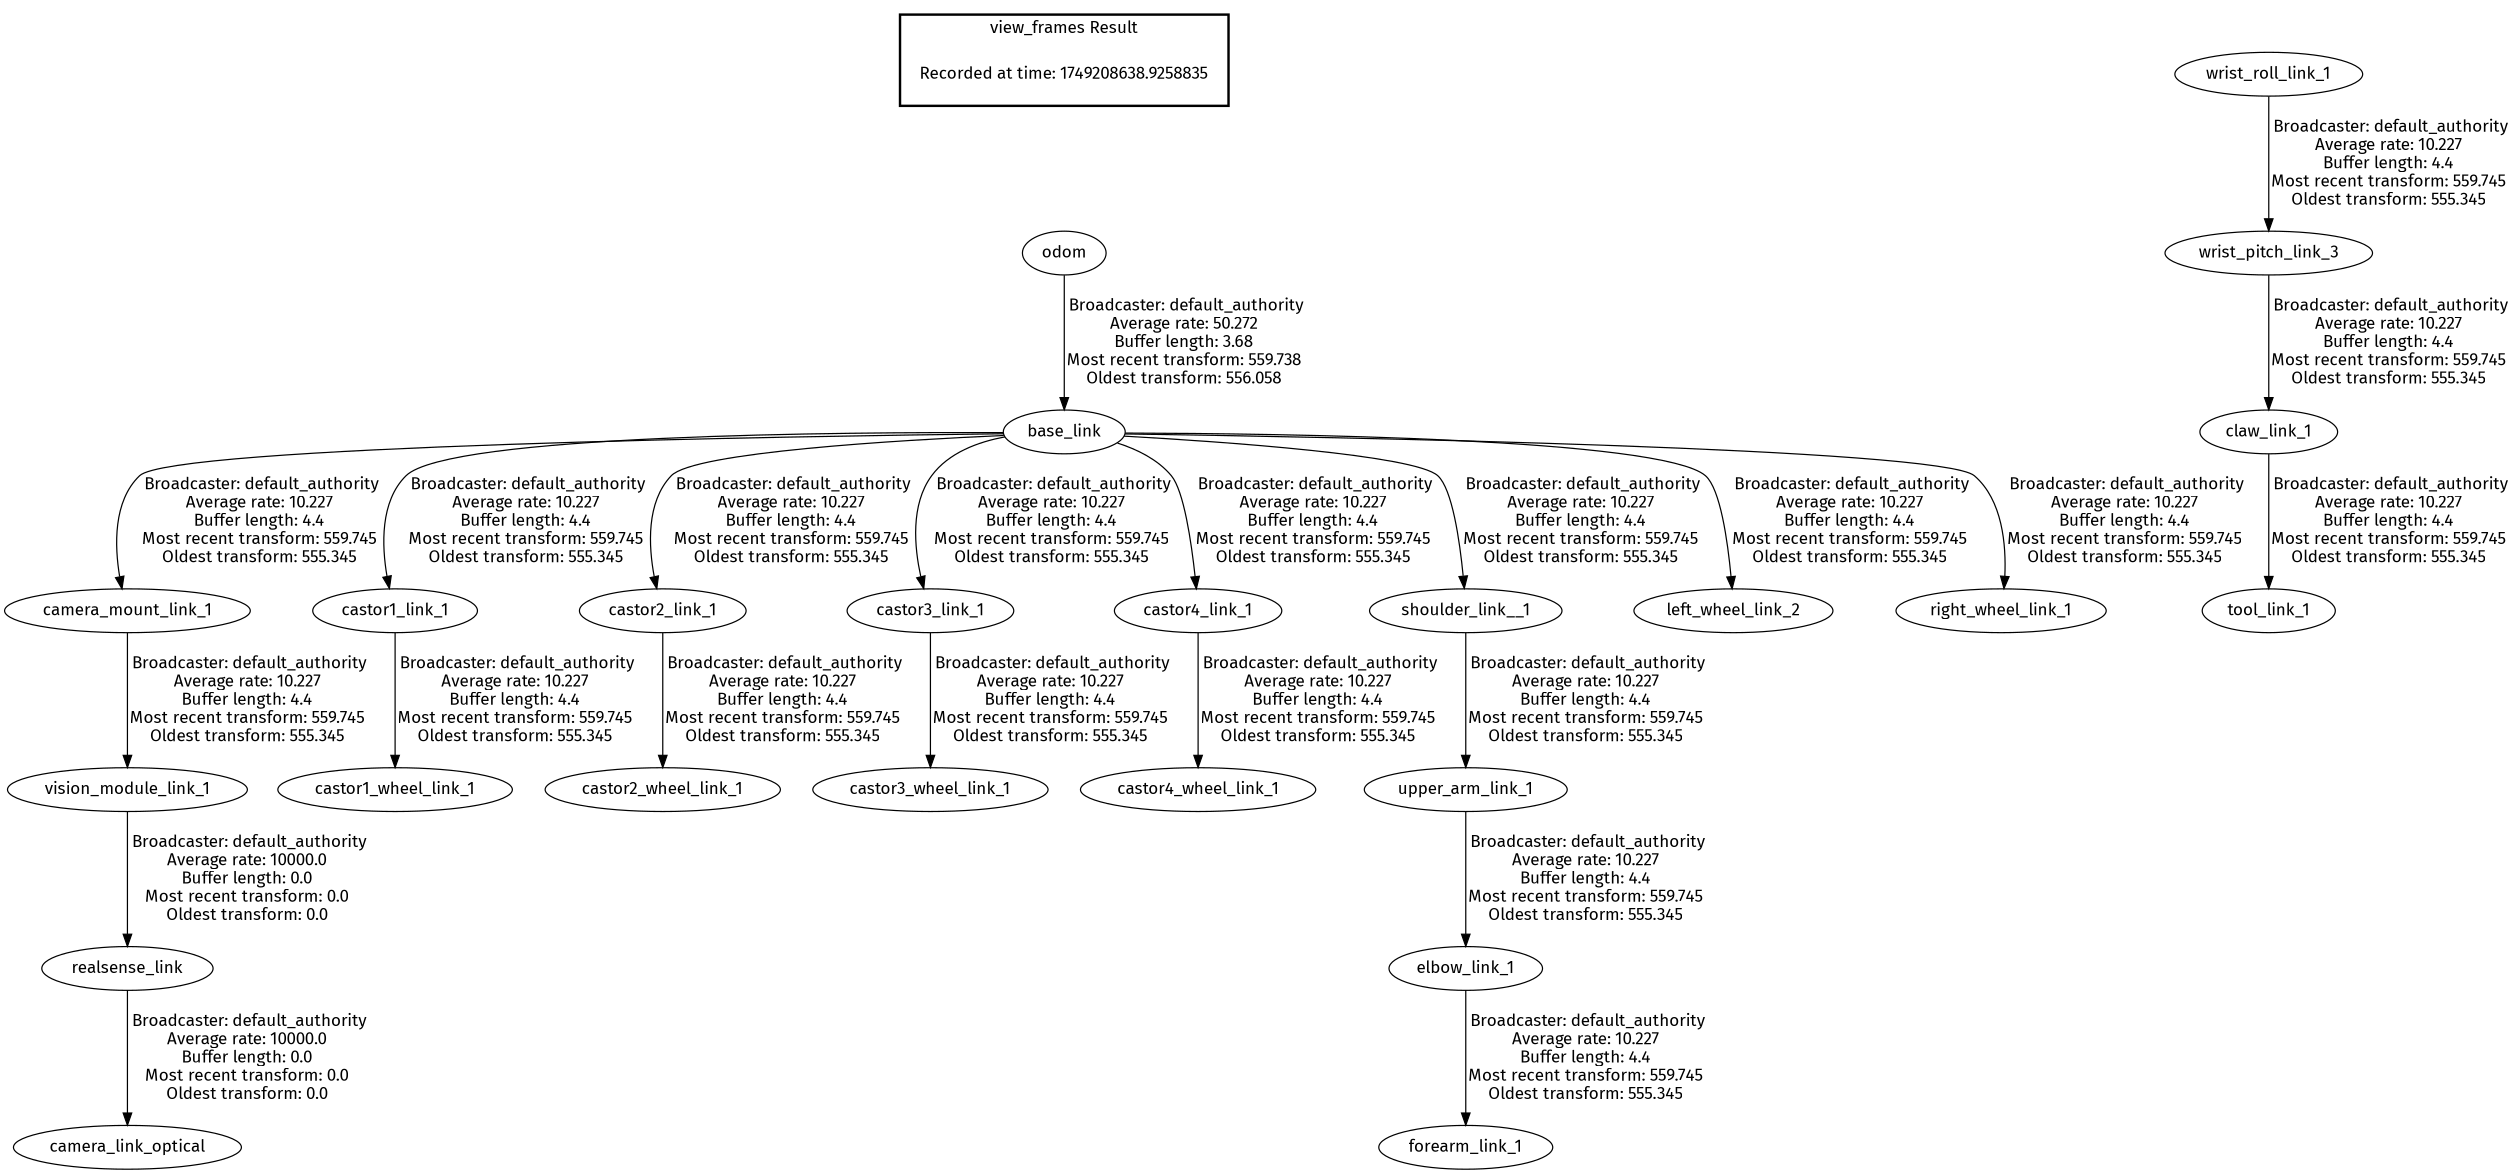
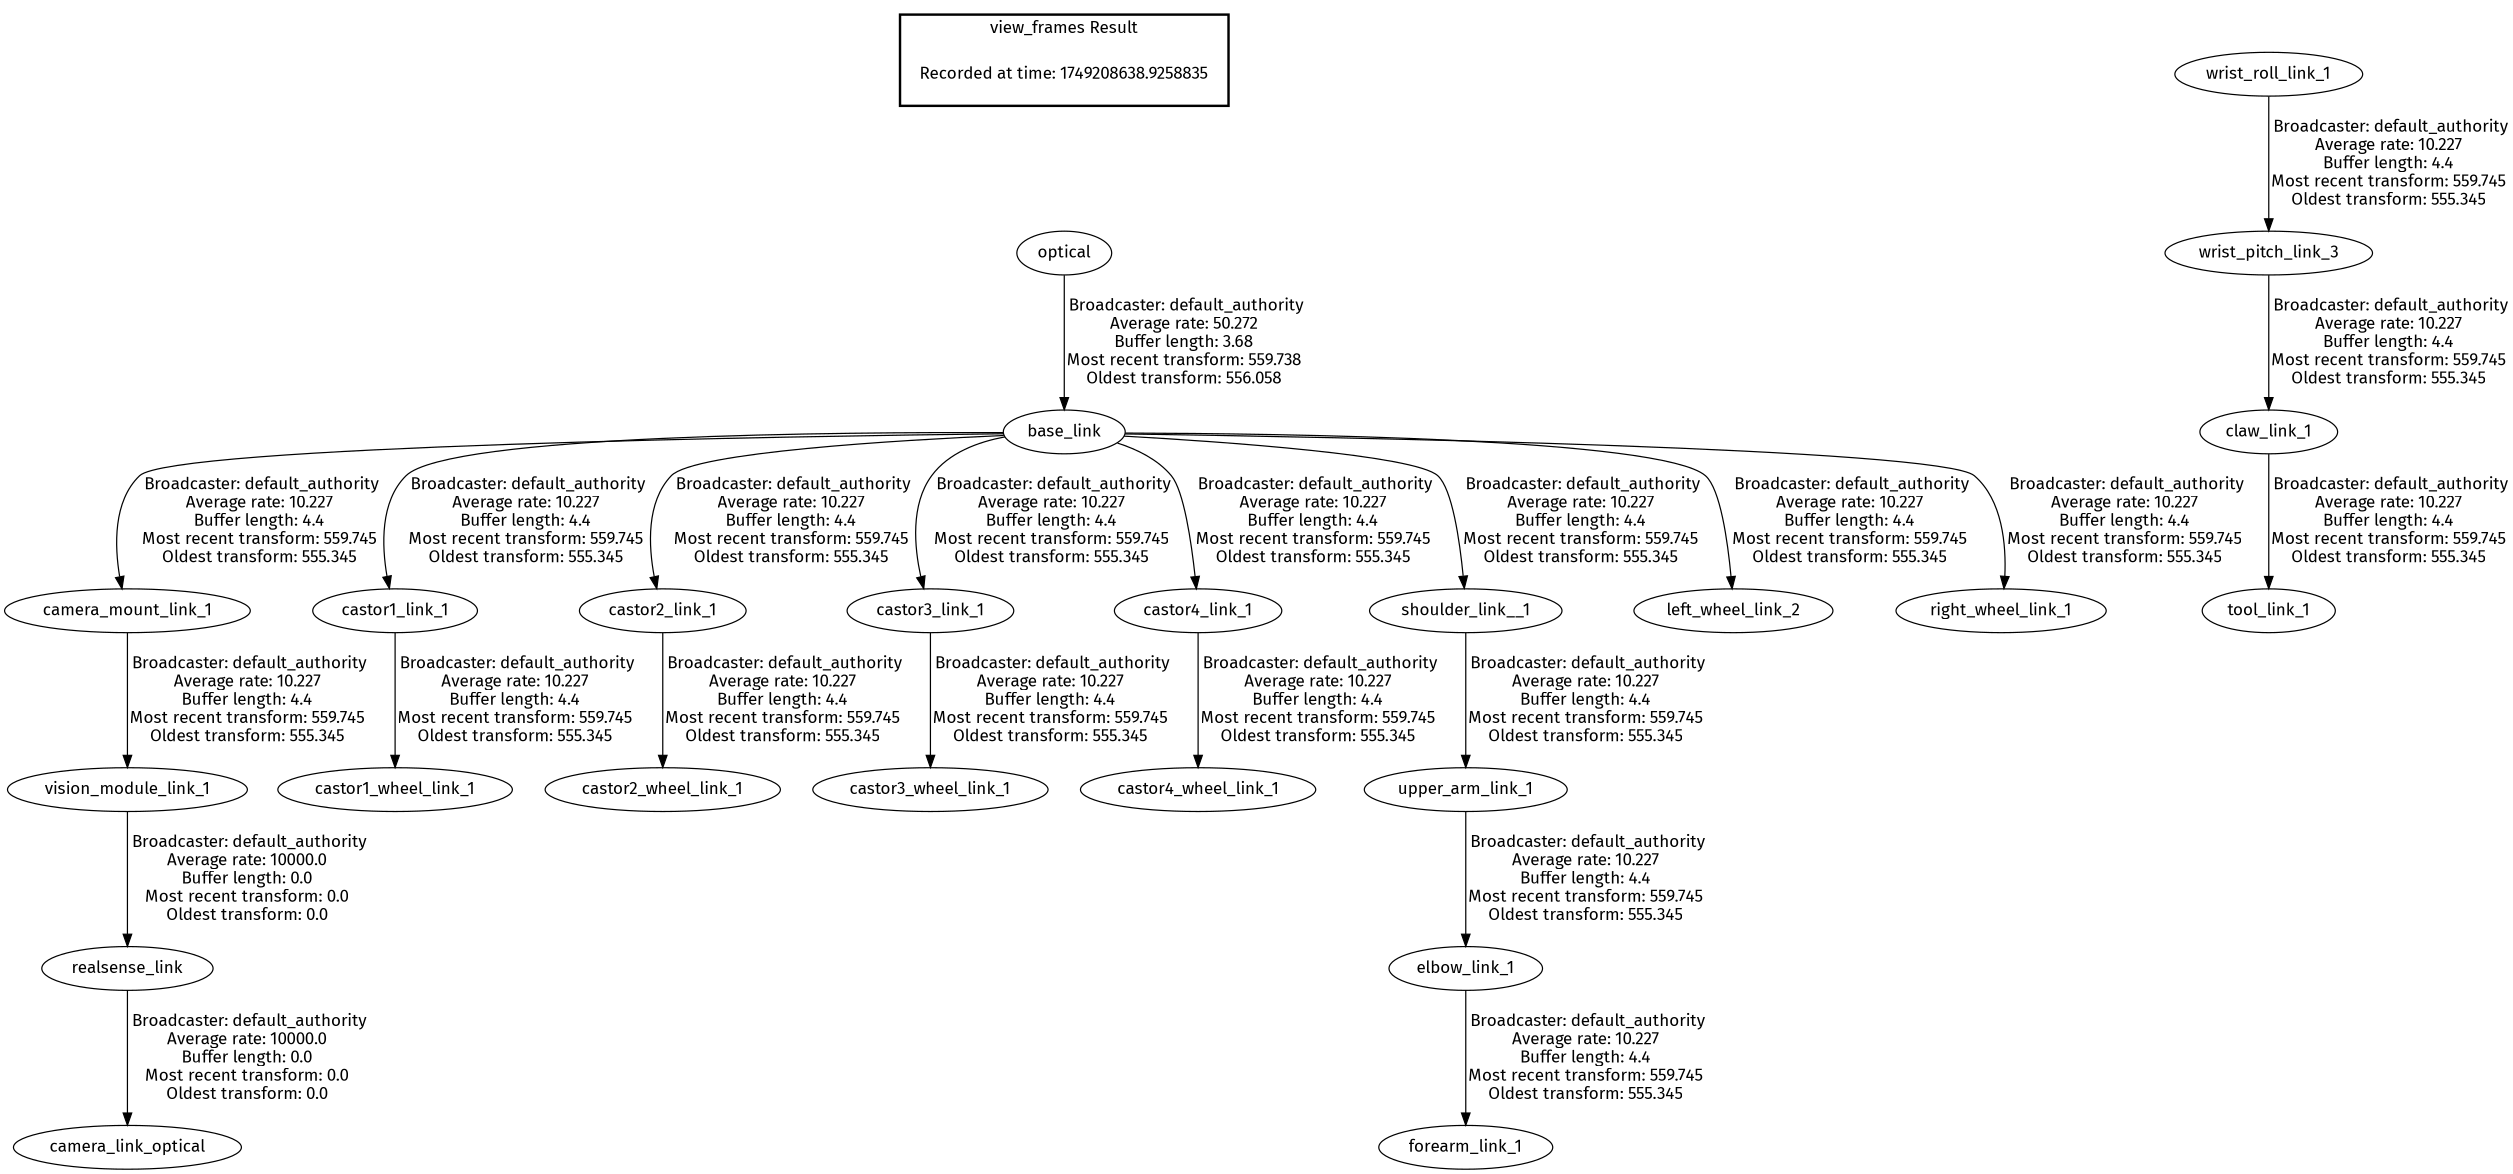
(1064, 253) -> (1064, 253)
